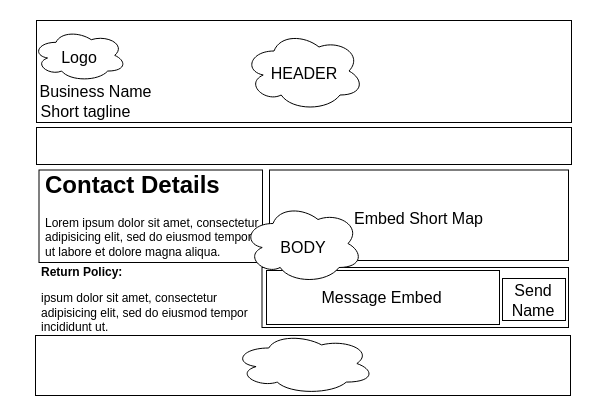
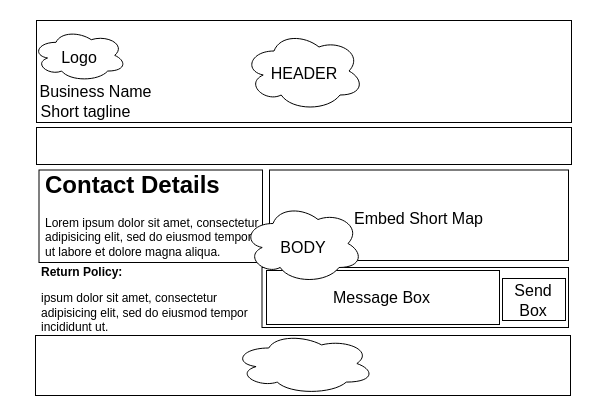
(382, 298) -> (382, 298)
(534, 301) -> (534, 301)
